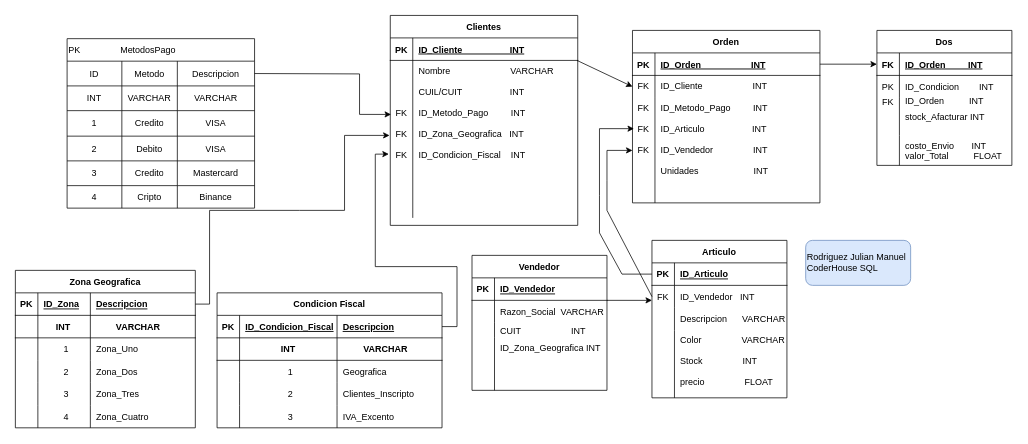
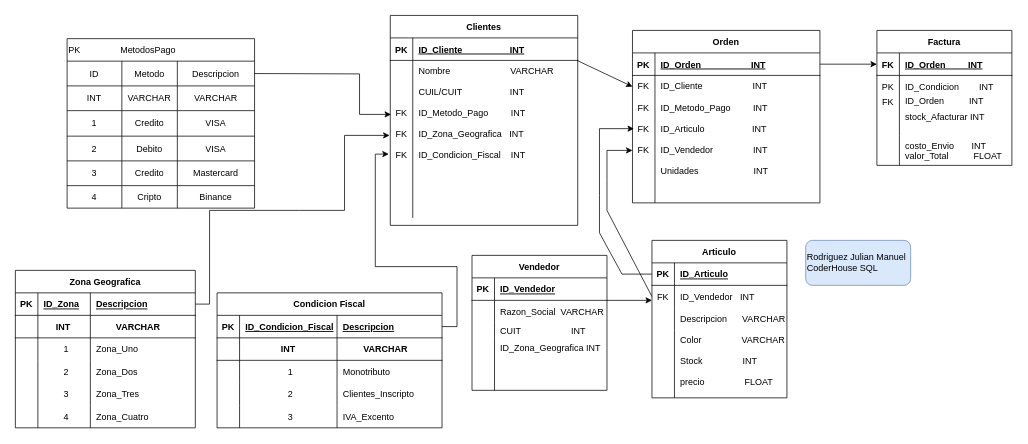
(944, 42) -> (944, 42)
(367, 372) -> (369, 372)
